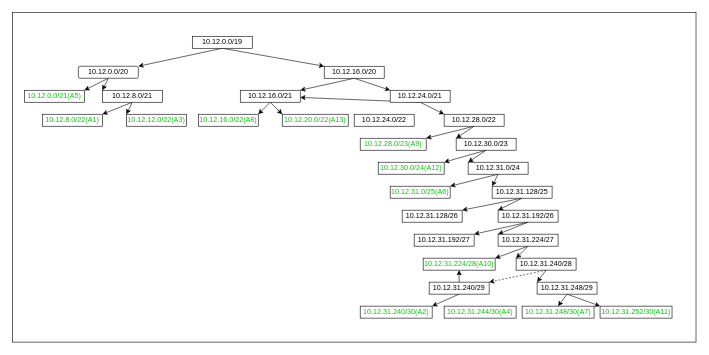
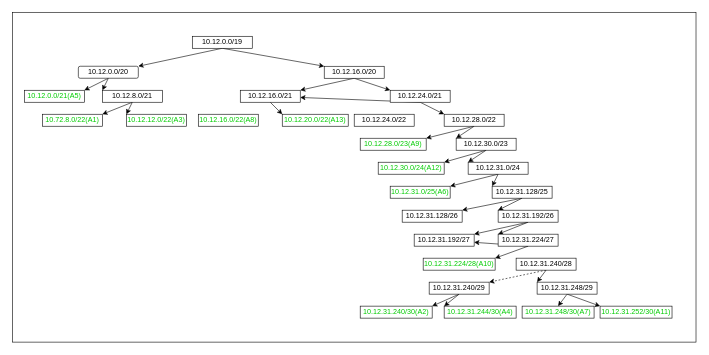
(262, 110) -> none
(72, 120) -> (72, 120)
(520, 254) -> (487, 243)
(459, 275) -> (451, 301)
